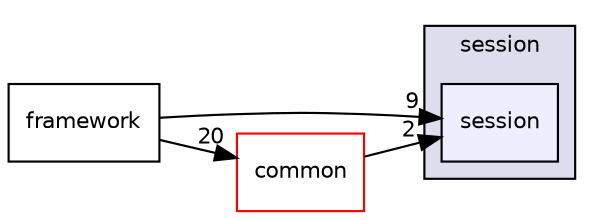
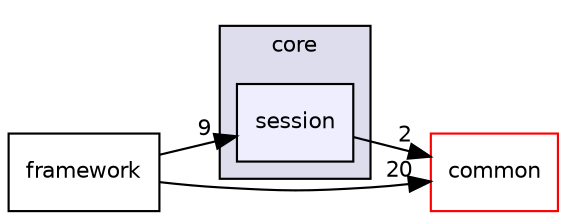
(500, 46) -> (295, 46)
(392, 150) -> (384, 145)
